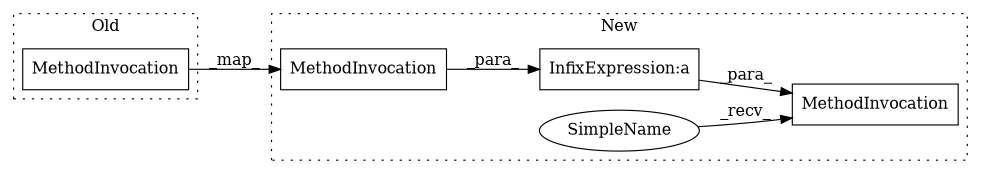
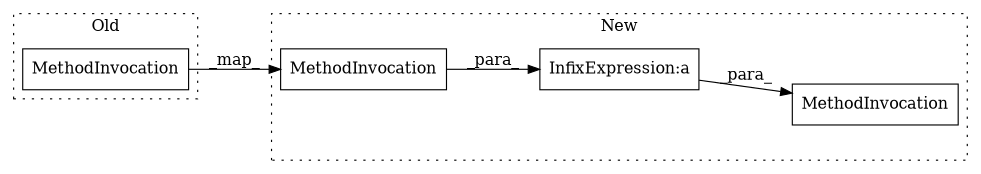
(619, 131) -> none
